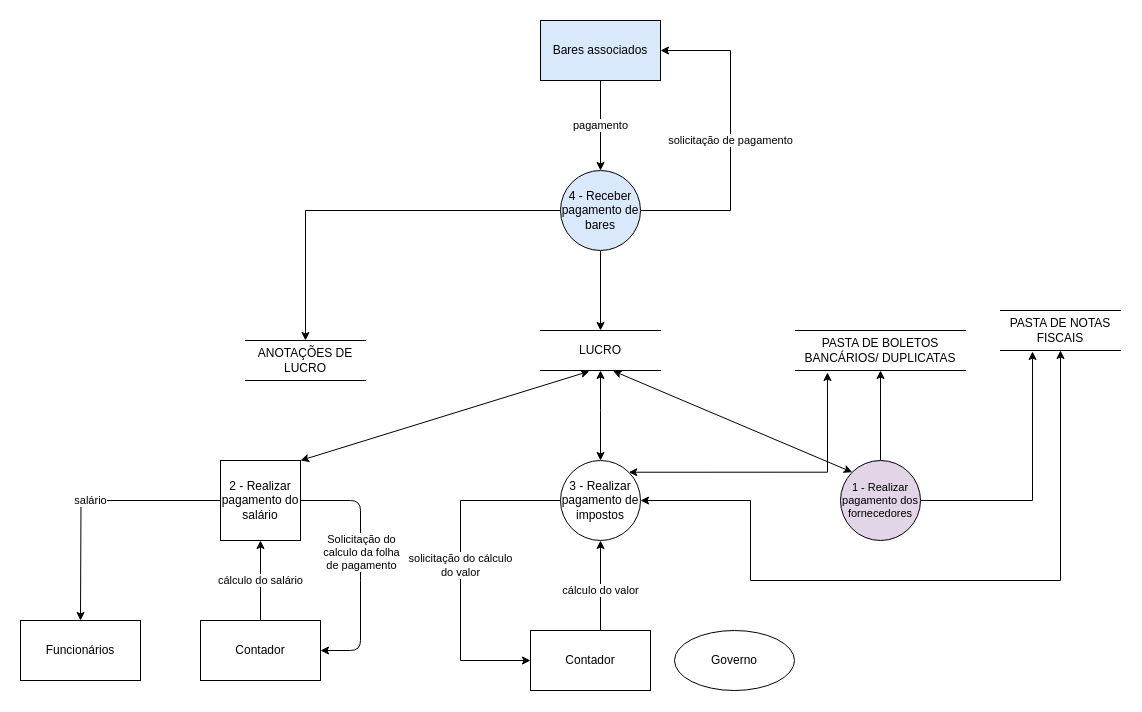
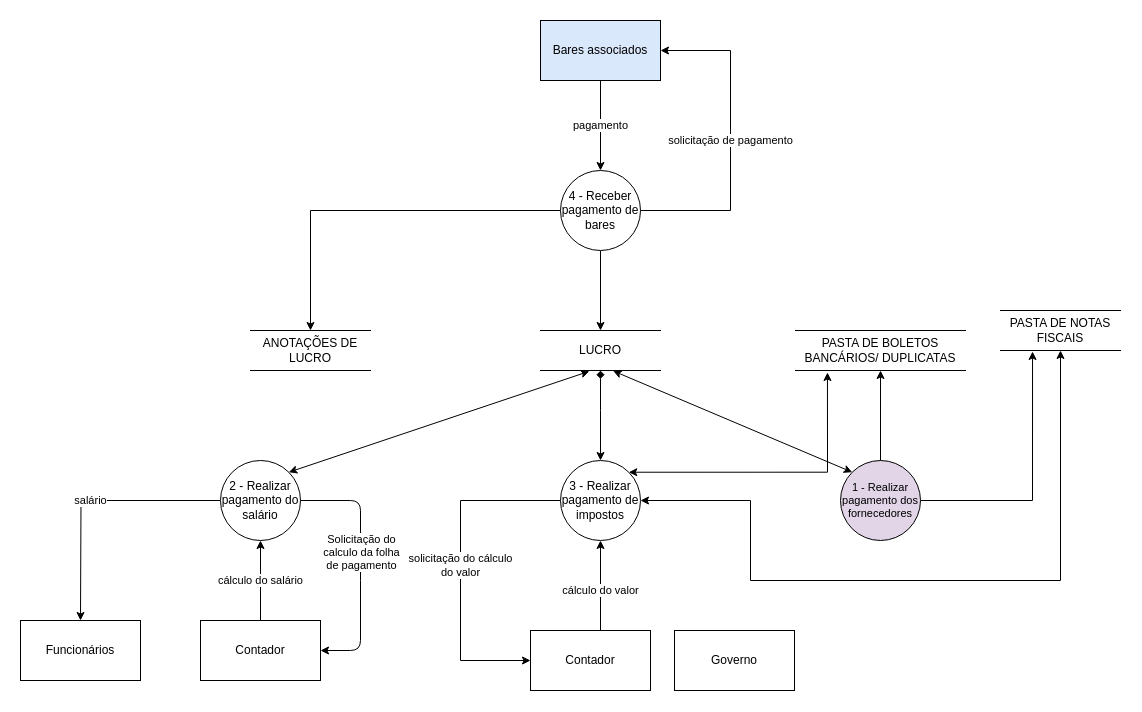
(601, 211) -> (601, 211)
(306, 361) -> (311, 351)
(601, 378) -> (601, 379)
(261, 501) -> (261, 501)
(735, 661) -> (735, 661)
